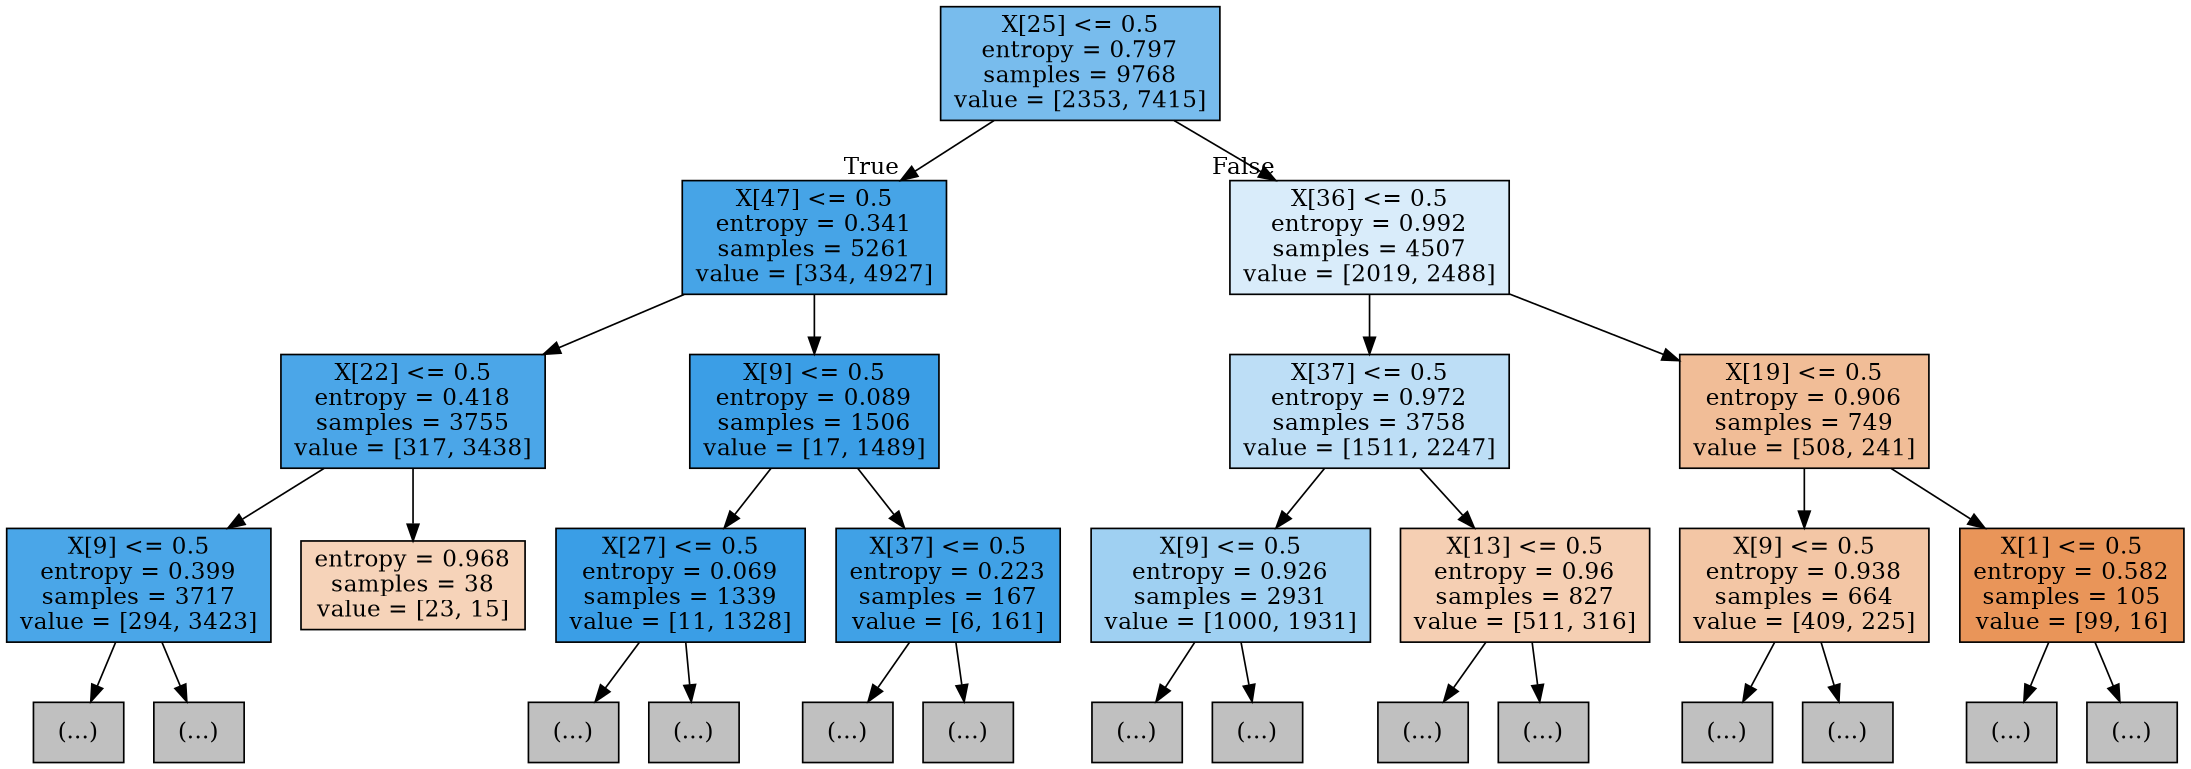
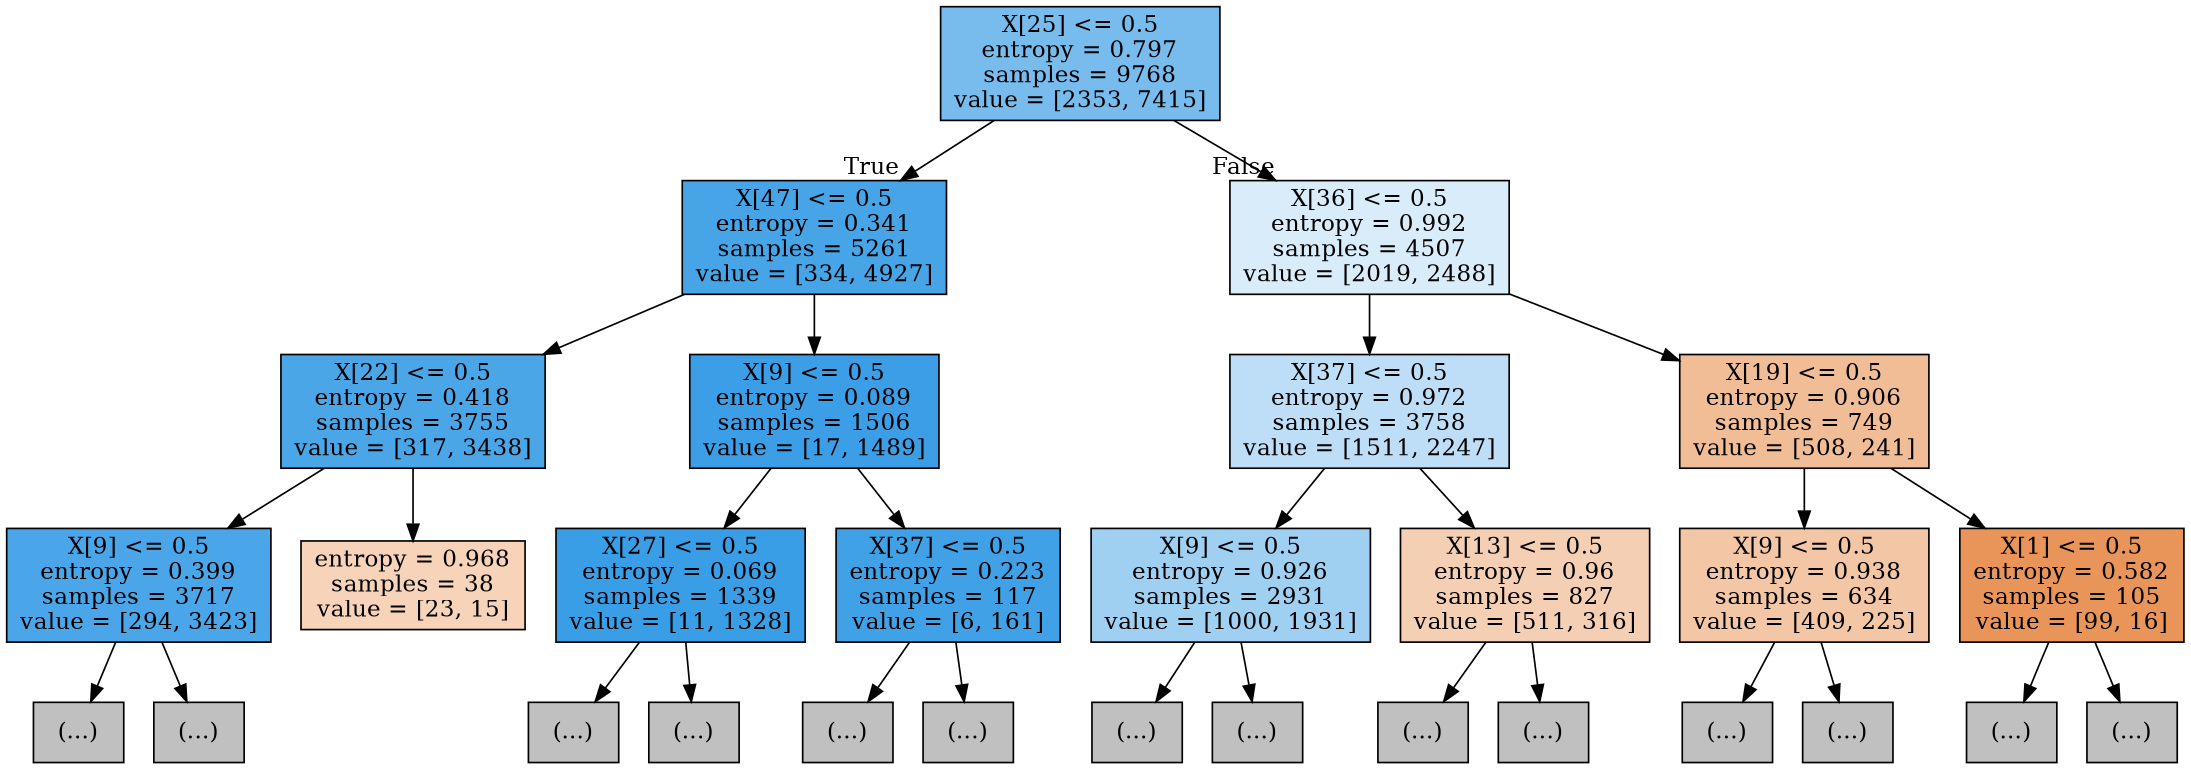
(948, 585) -> (948, 585)
(1804, 585) -> (1804, 585)
